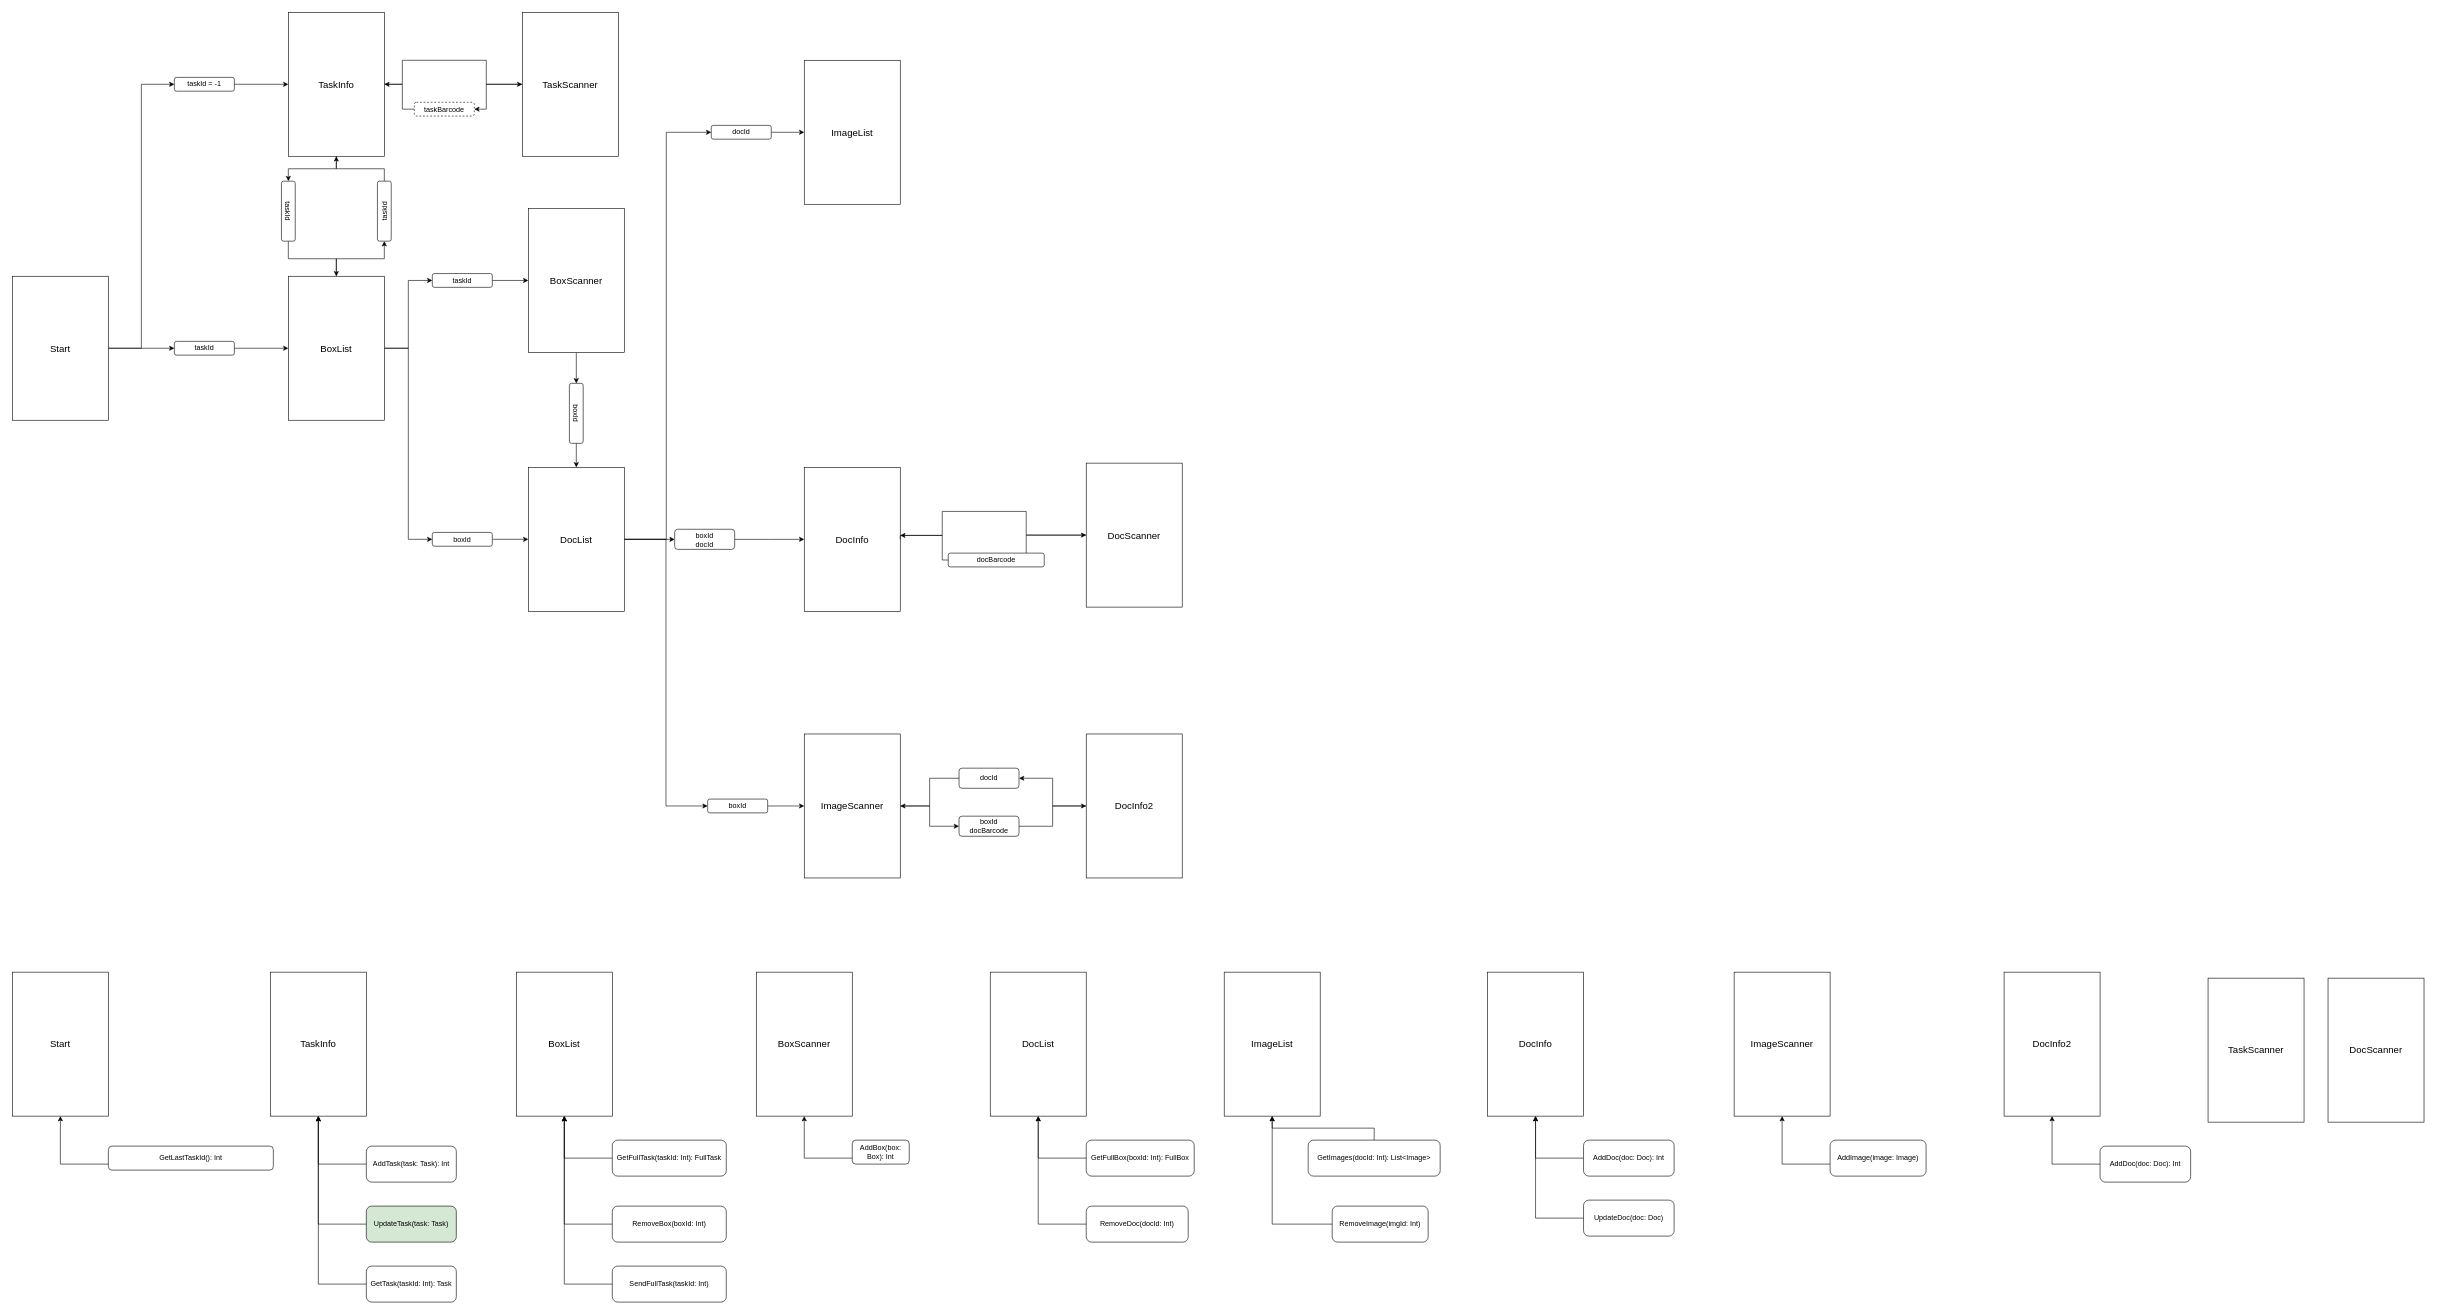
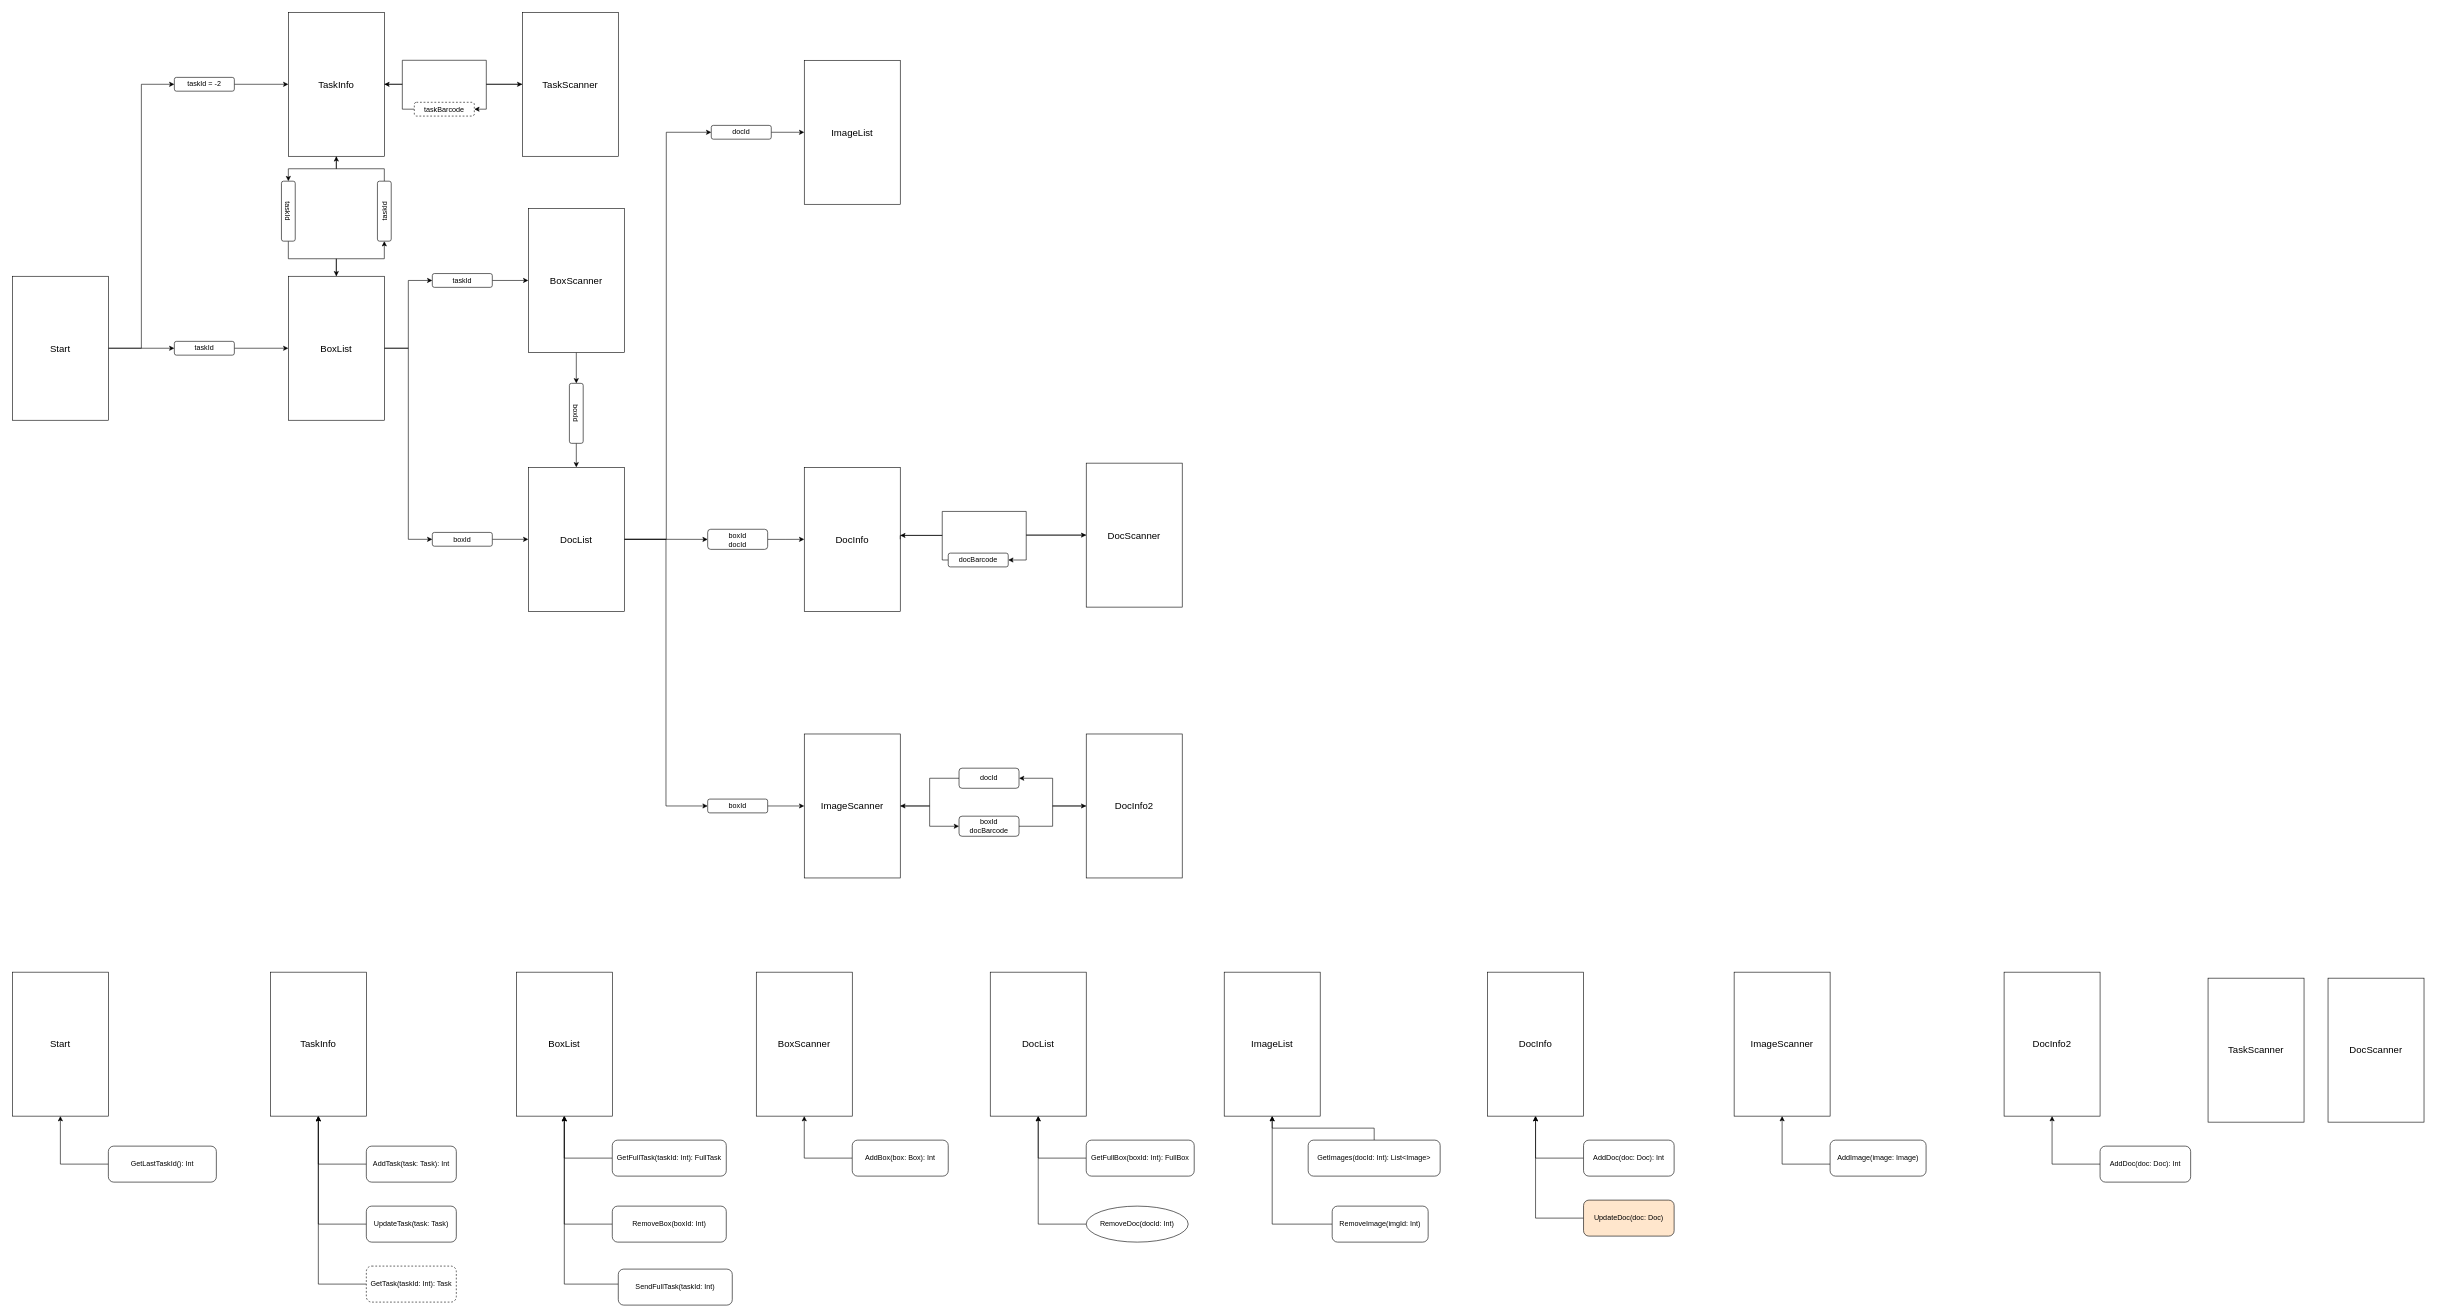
(204, 84) -> (204, 84)
(705, 539) -> (738, 539)
(996, 560) -> (978, 560)
(881, 1152) -> (900, 1158)
(191, 1158) -> (162, 1164)
(1629, 1218) -> (1629, 1218)
(411, 1224) -> (411, 1224)
(1137, 1224) -> (1137, 1224)
(411, 1284) -> (411, 1284)
(669, 1284) -> (675, 1287)
